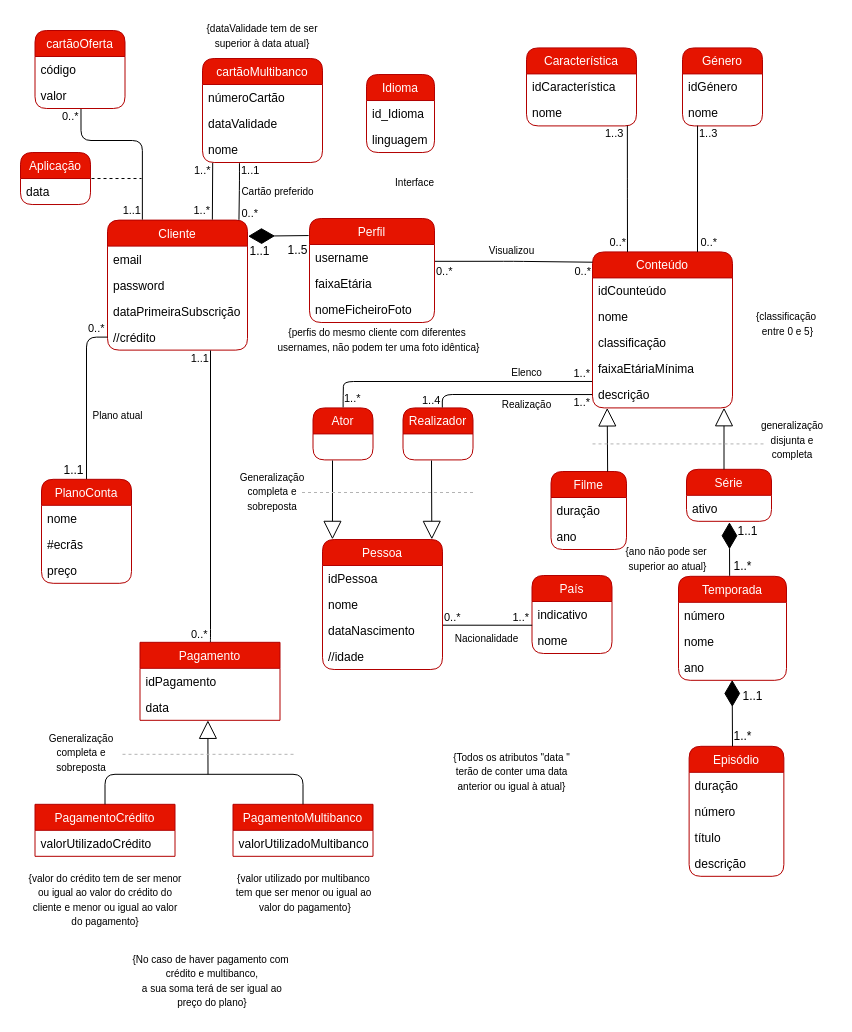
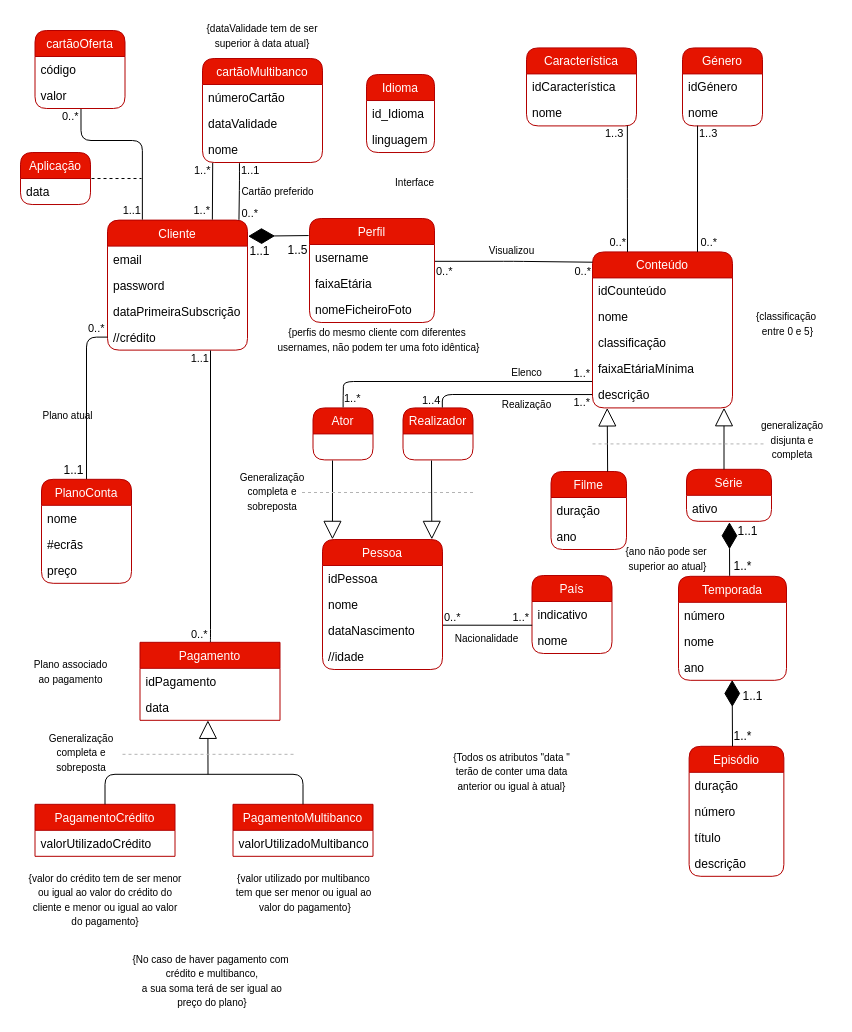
(118, 416) -> (68, 416)
none -> (70, 671)
